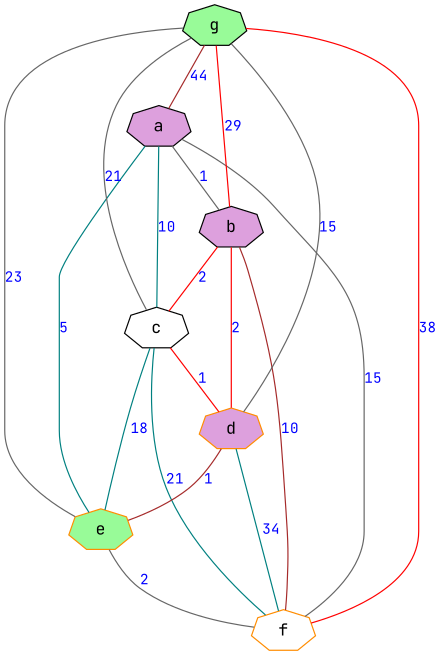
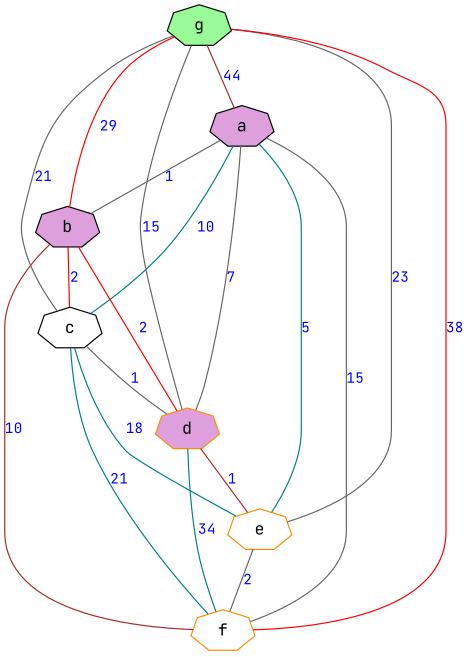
none -> (226, 280)
(195, 380) -> (125, 382)
(101, 530) -> (260, 530)
